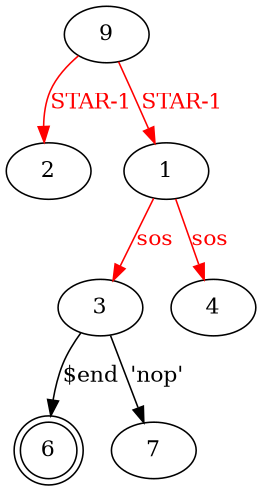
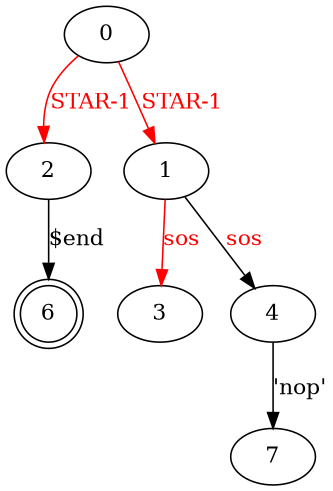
(107, 35) -> (107, 35)
(187, 232) -> (215, 236)
(63, 365) -> (49, 231)
(124, 371) -> (273, 377)
